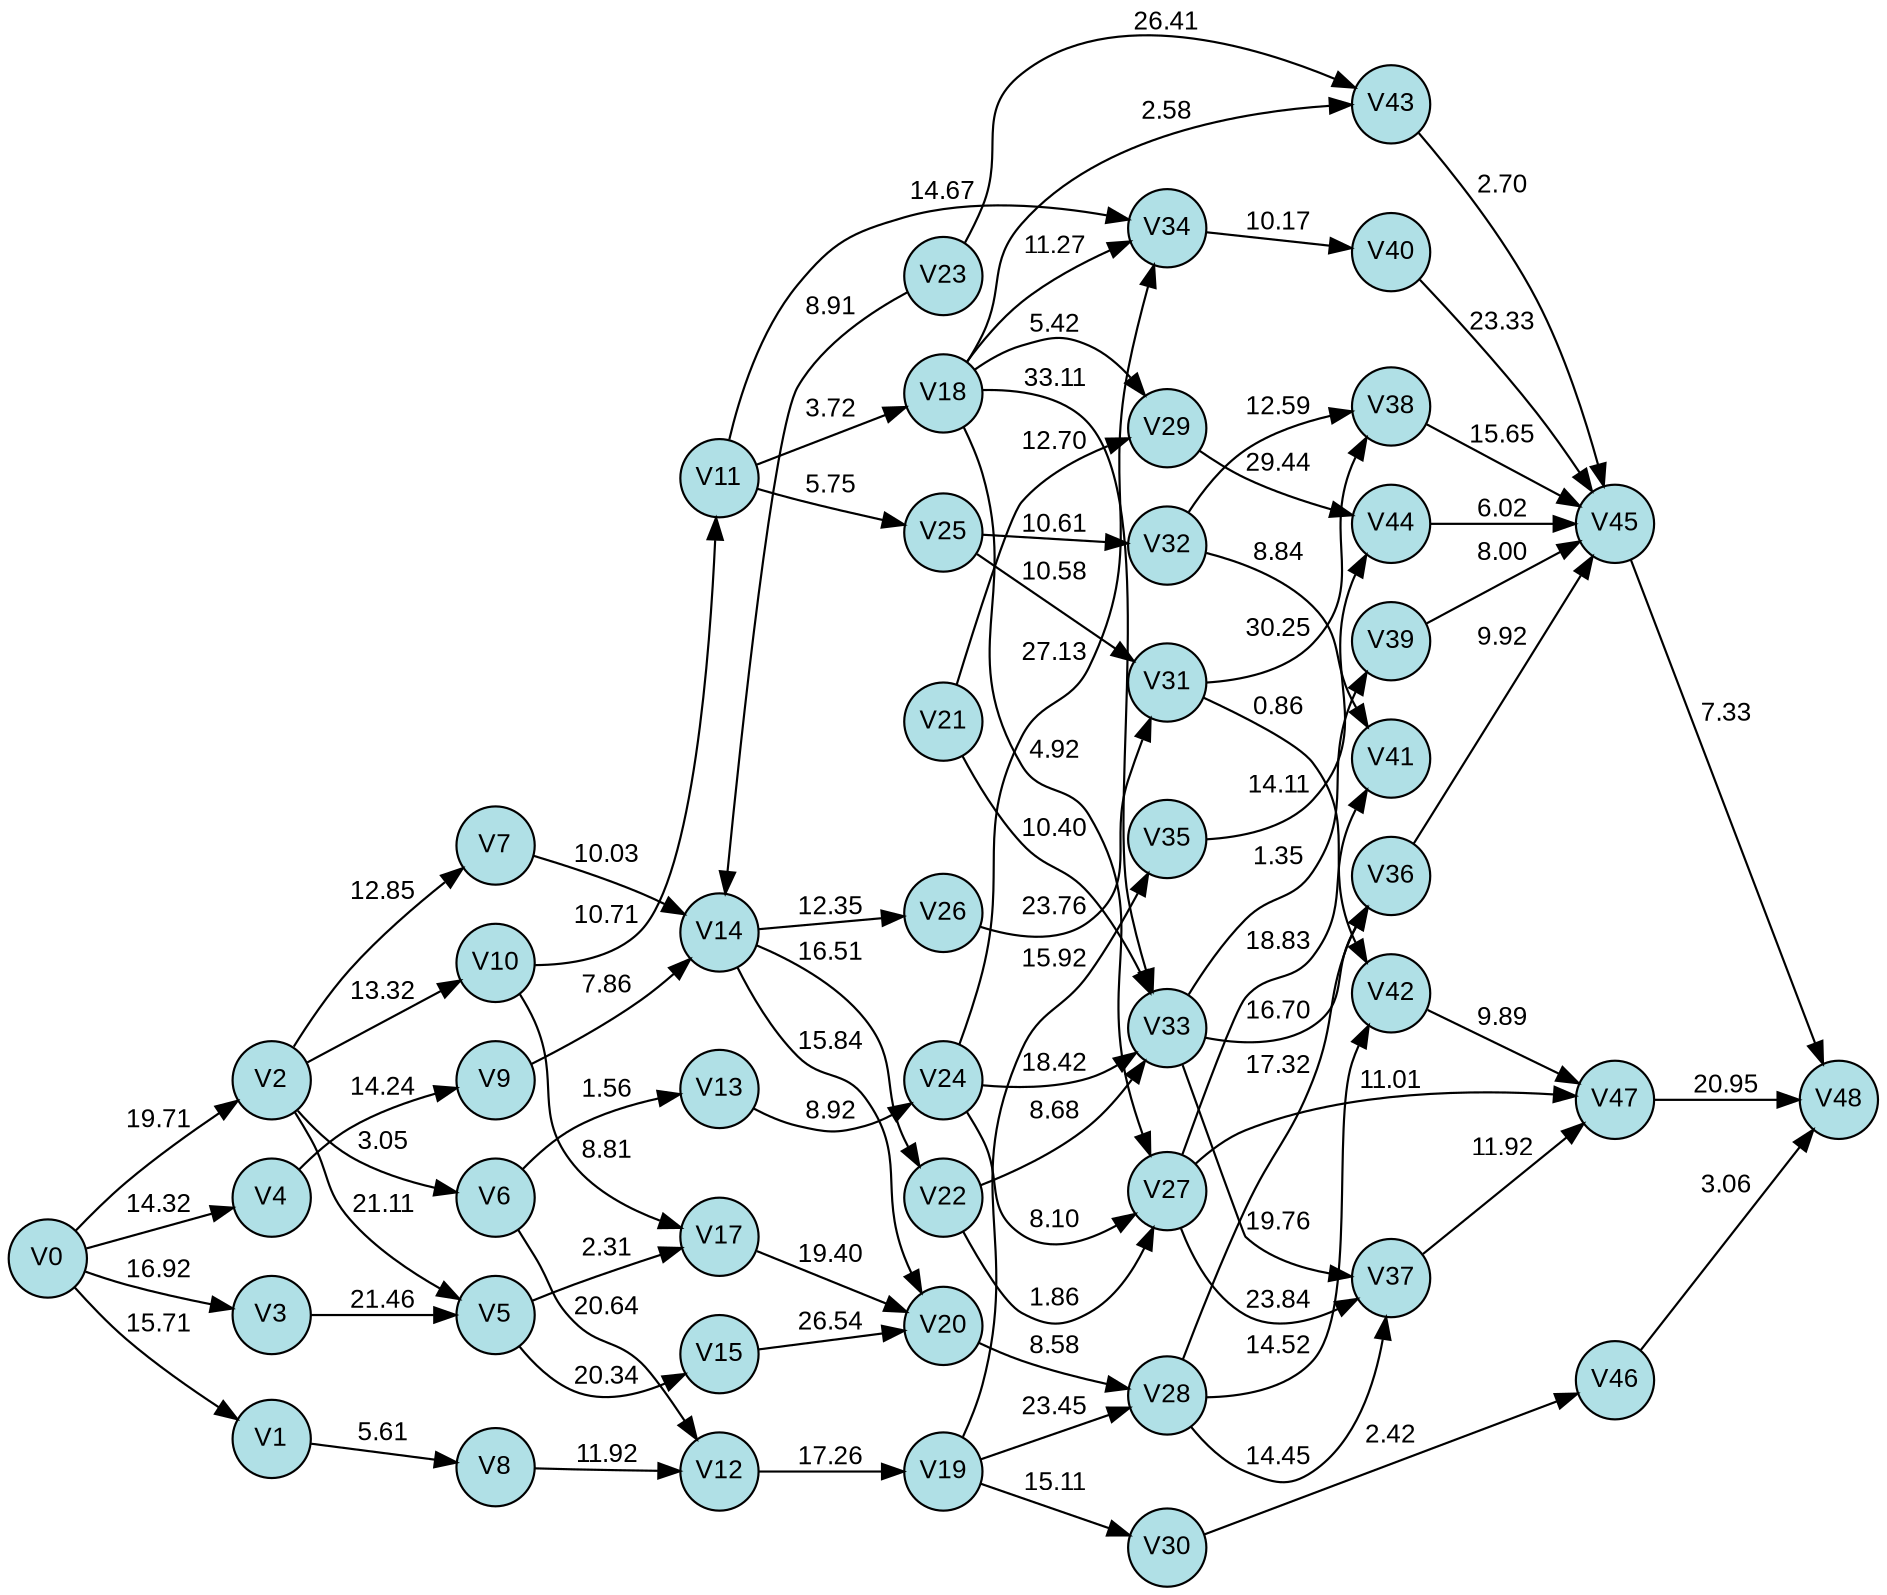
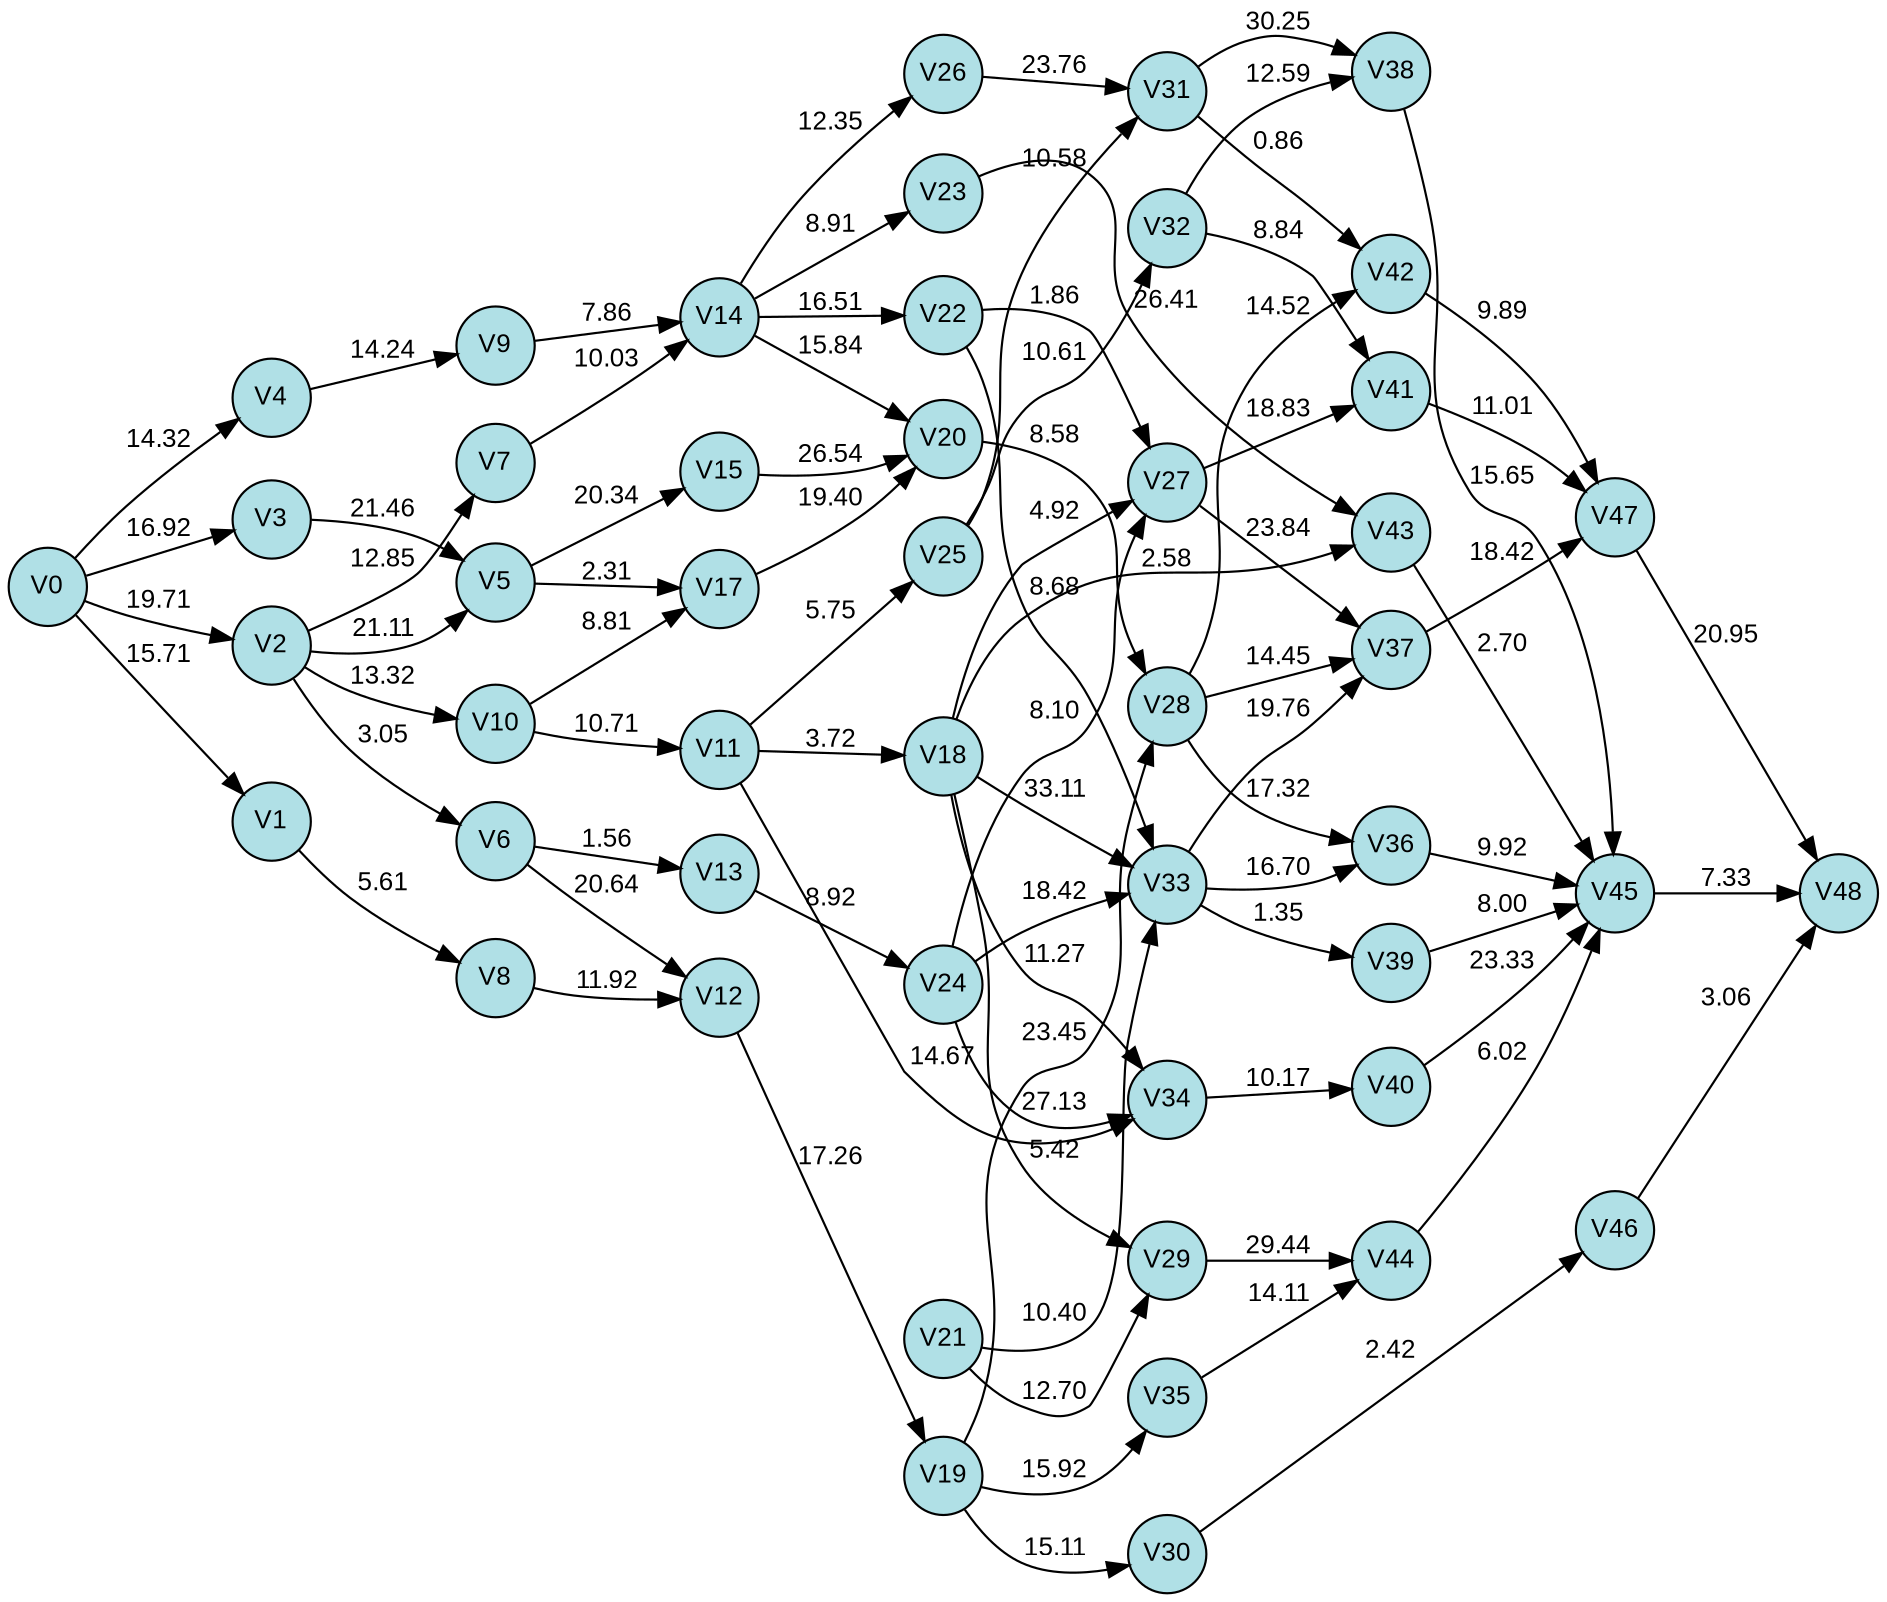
(764, 555) -> (822, 261)
(1368, 1100) -> (1502, 435)
(1503, 1149) -> (1503, 553)
